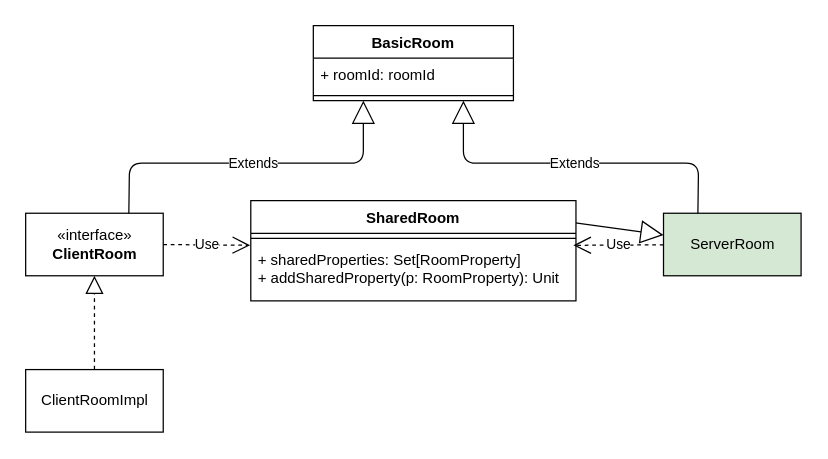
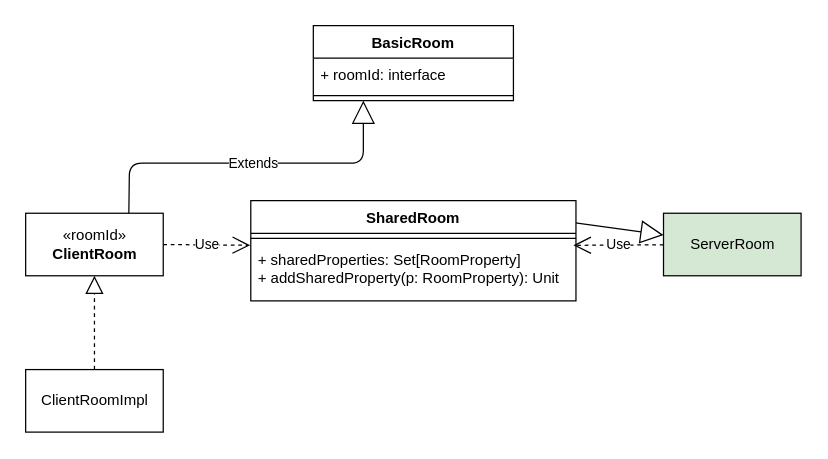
(381, 75) -> (392, 75)
(589, 163) -> none
(95, 244) -> (95, 244)
